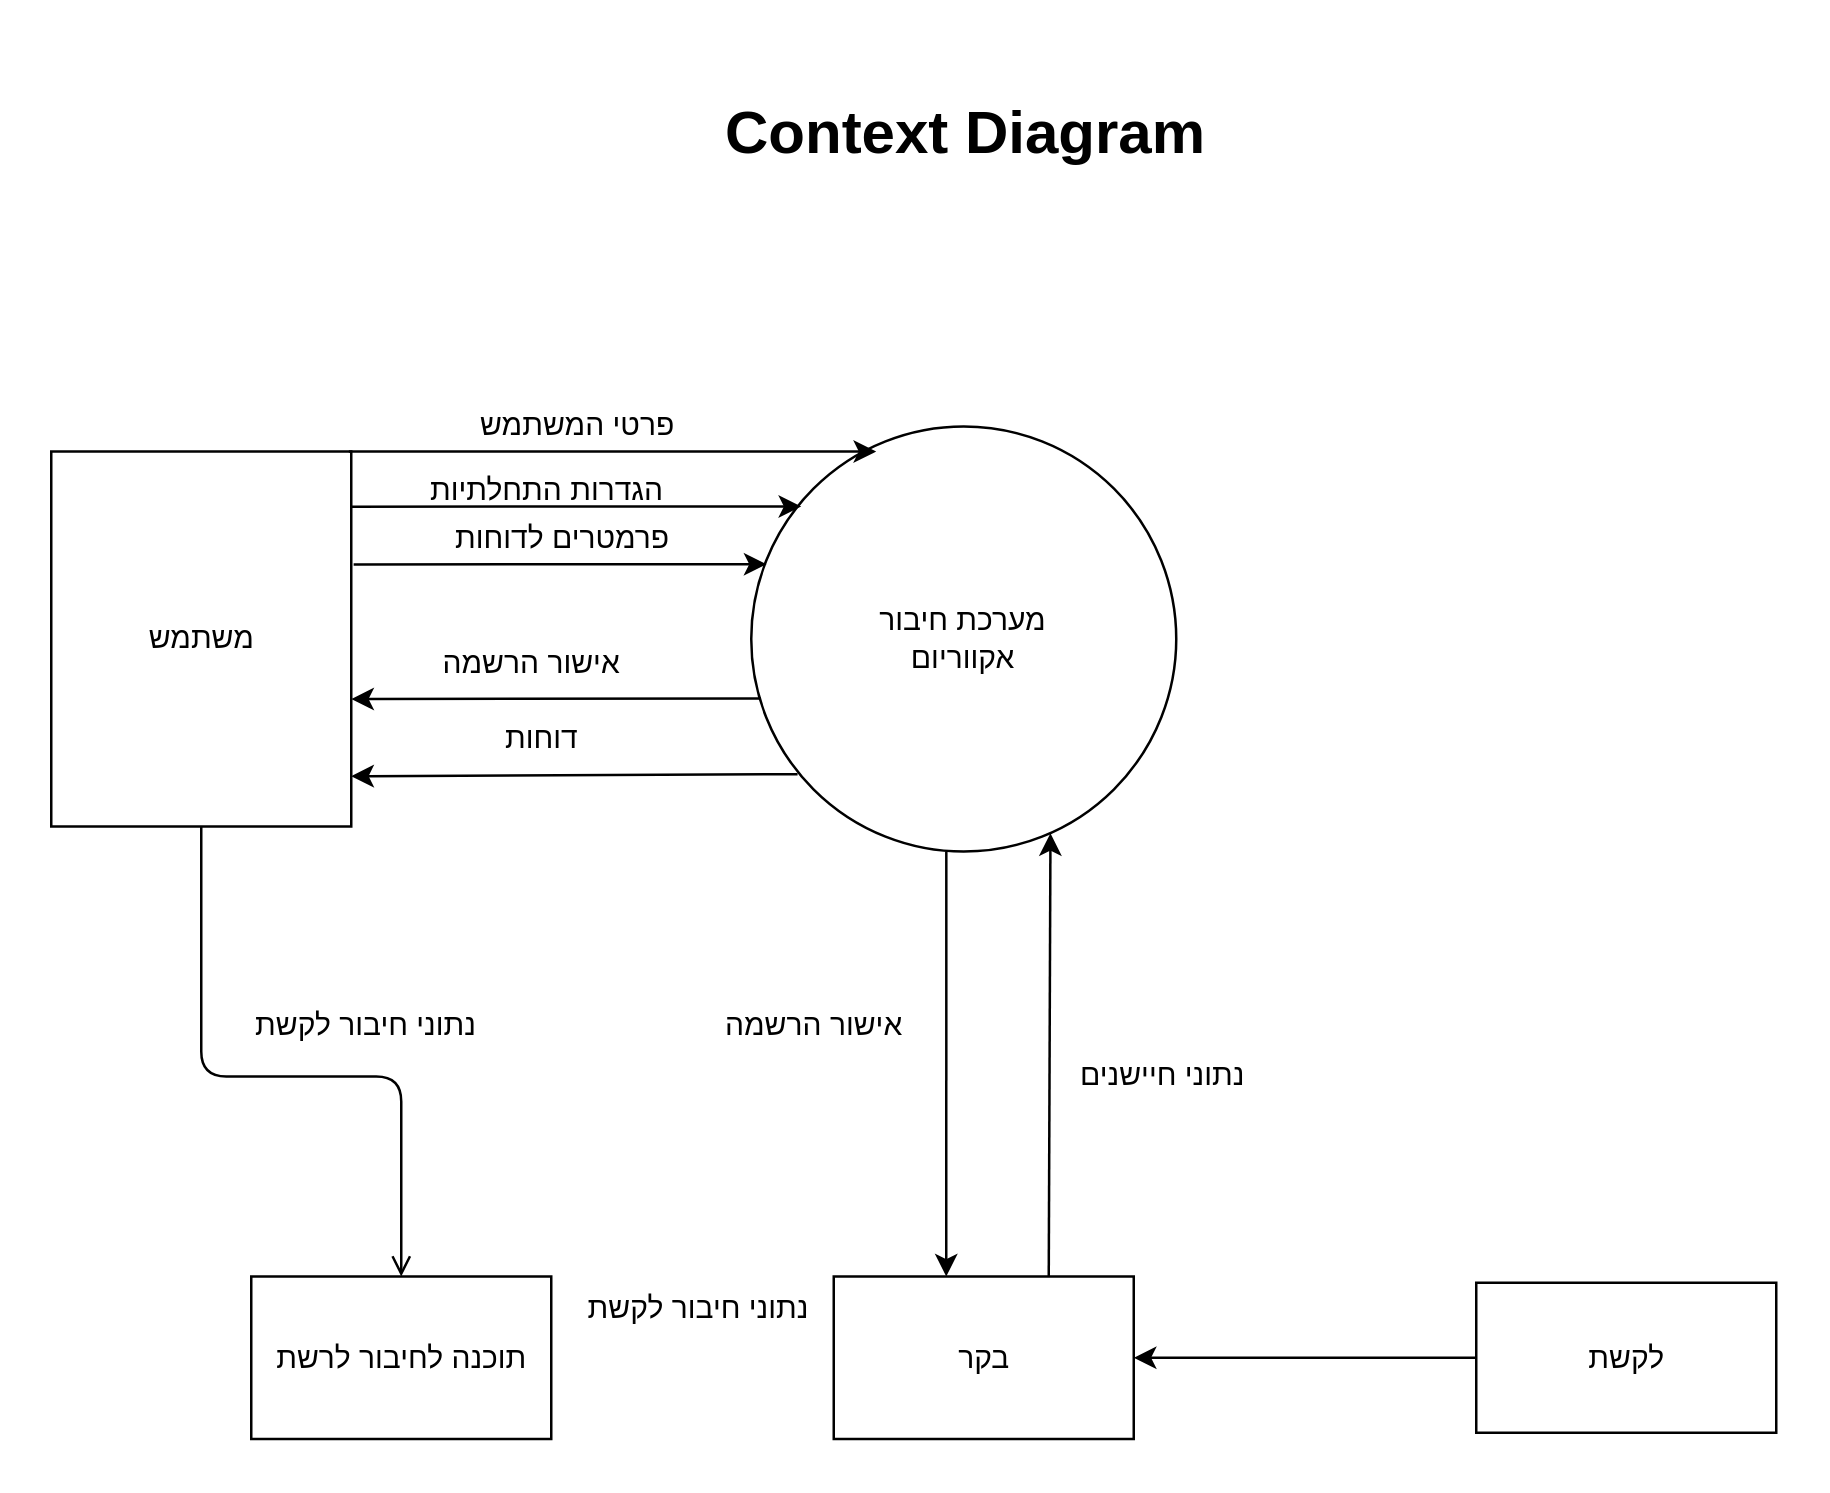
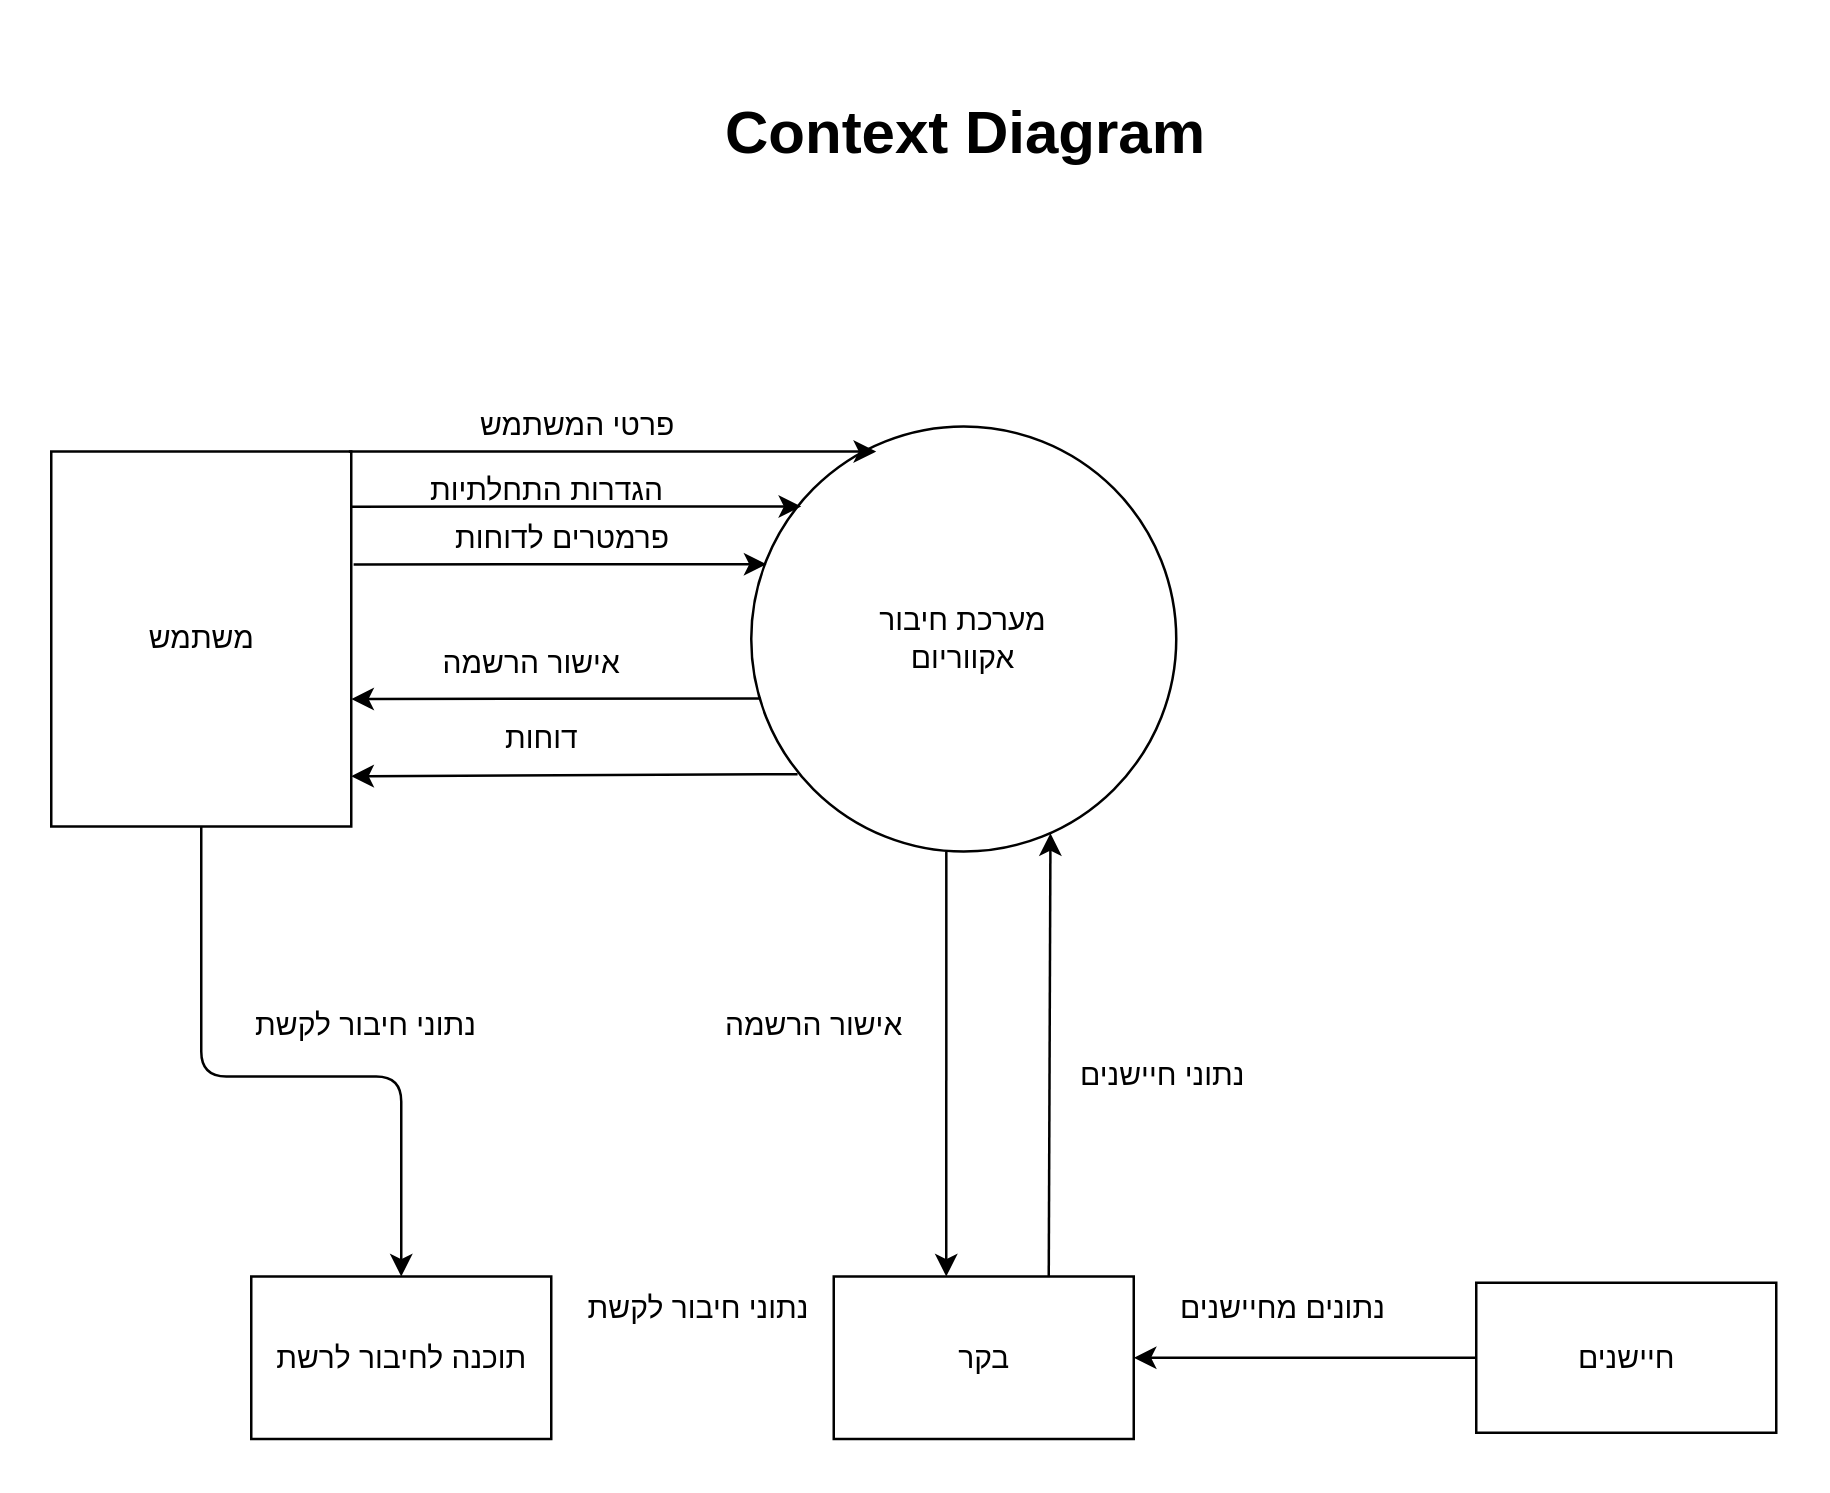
(401, 1262) -> (401, 1258)
none -> (1301, 1308)
(1628, 1359) -> (1628, 1359)
